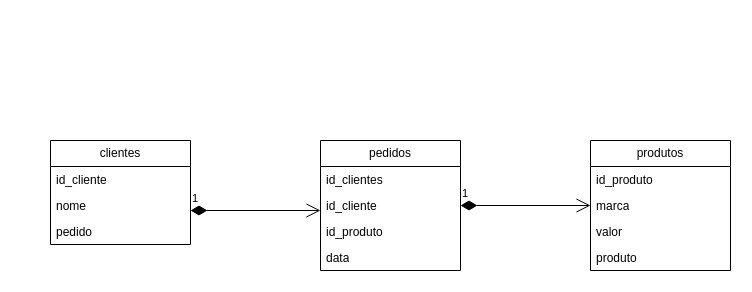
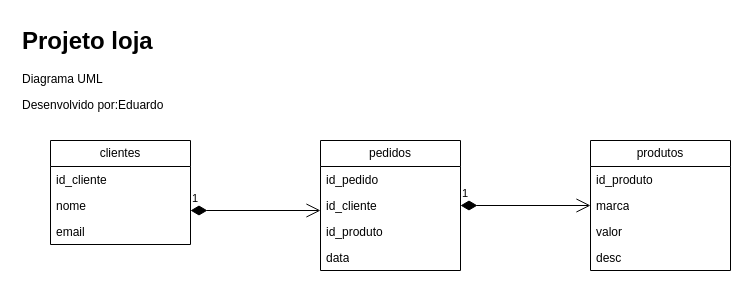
none -> (111, 81)
(359, 181) -> (354, 181)
(75, 233) -> (70, 233)
(620, 259) -> (610, 259)
